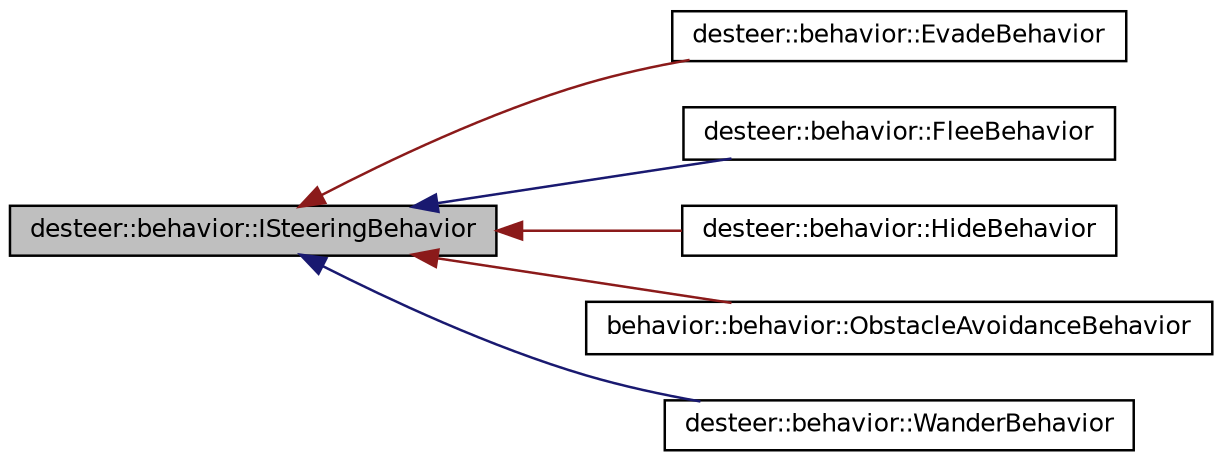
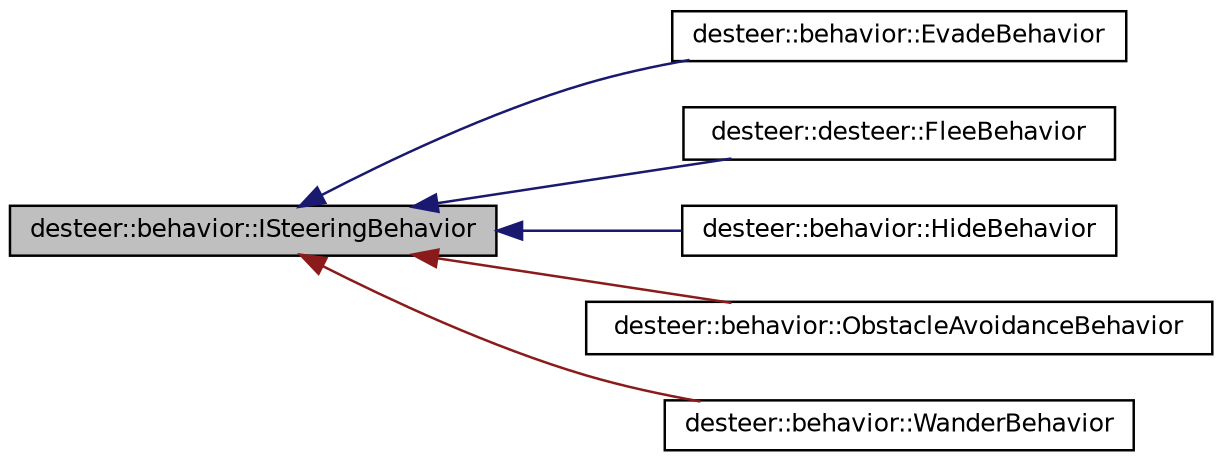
(500, 113) -> (500, 113)
(899, 133) -> (899, 133)
(602, 231) -> (602, 231)
(899, 328) -> (899, 328)
(506, 348) -> (506, 348)
